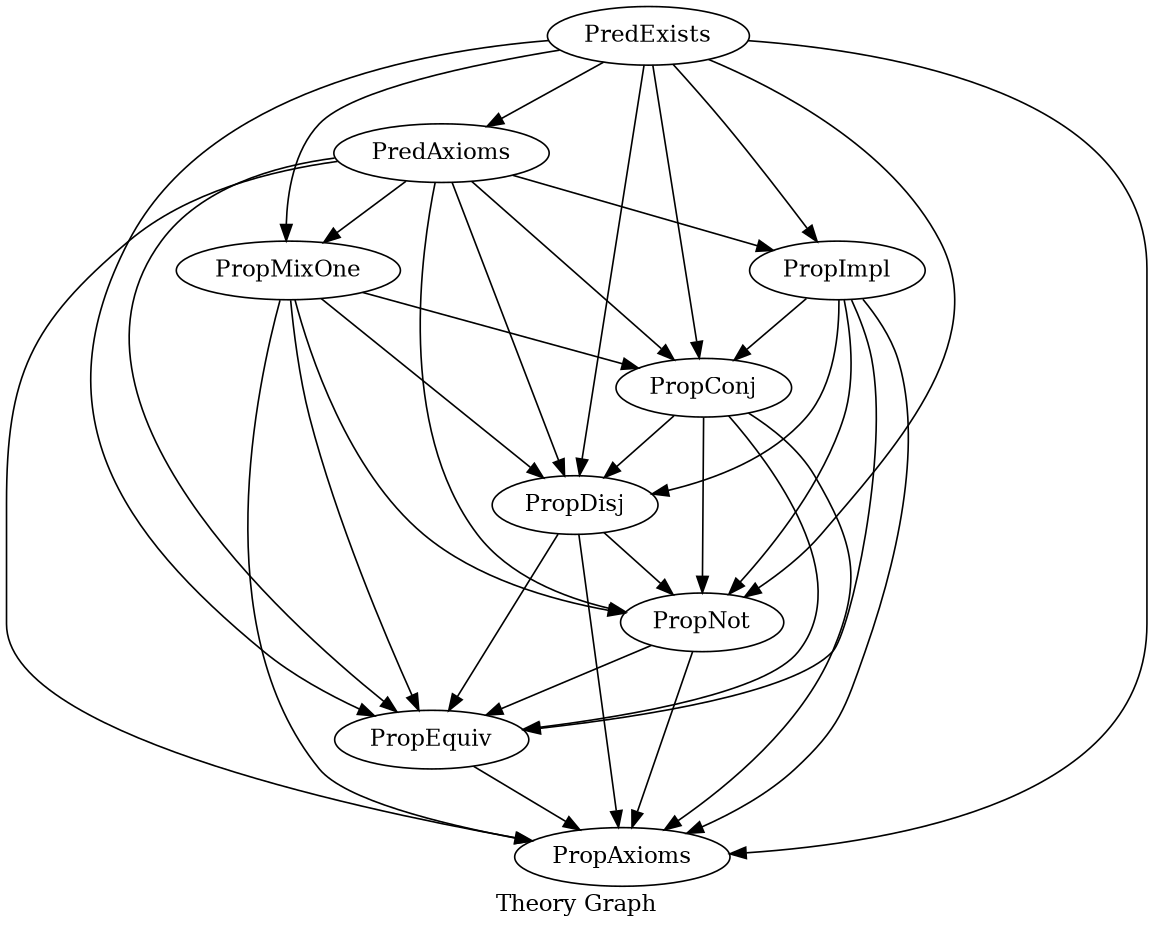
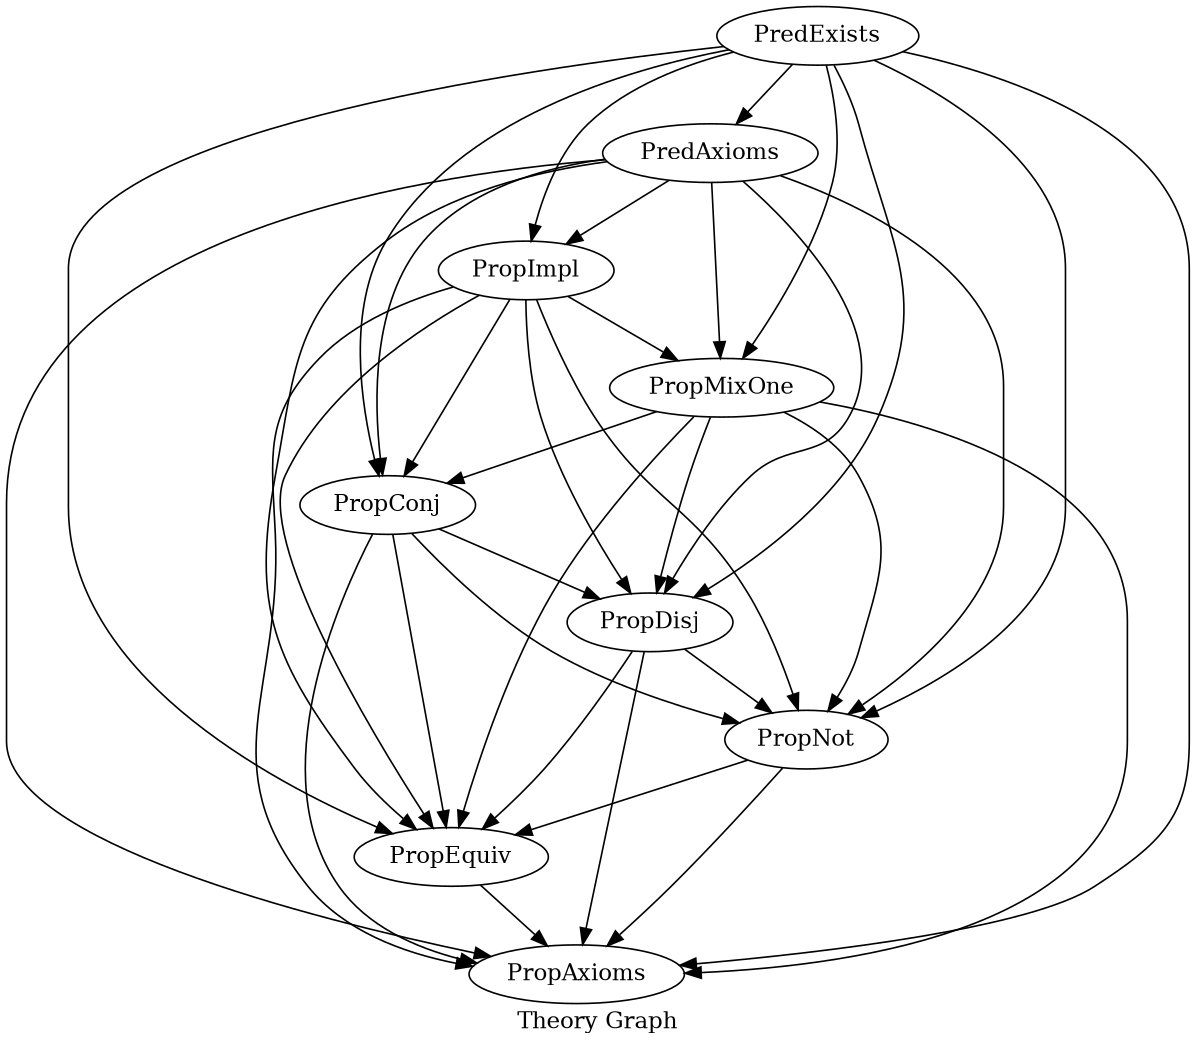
none -> (616, 324)
